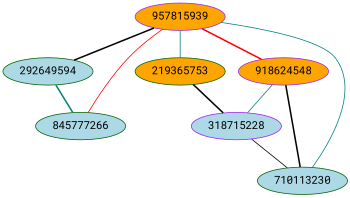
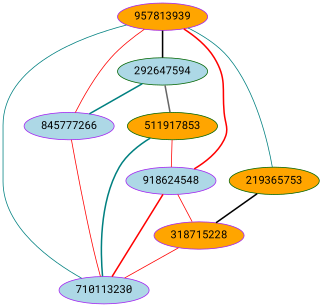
(180, 17) -> (163, 17)
(48, 71) -> (163, 71)
(283, 71) -> (171, 181)
(260, 99) -> (185, 208)
(81, 126) -> (69, 126)
none -> (172, 126)
(236, 126) -> (199, 236)
(293, 126) -> (138, 236)
(269, 153) -> (152, 263)
(302, 181) -> (104, 290)
none -> (85, 208)
